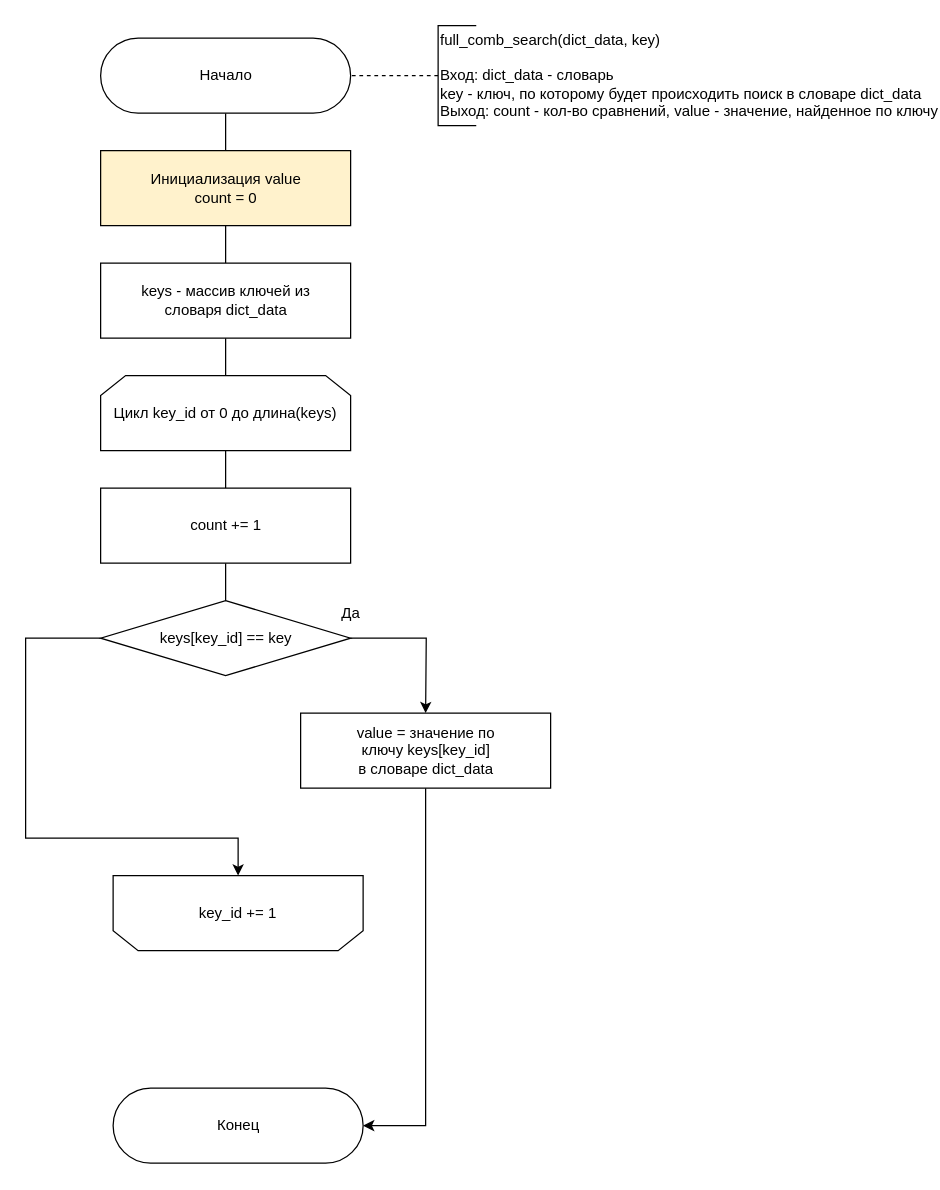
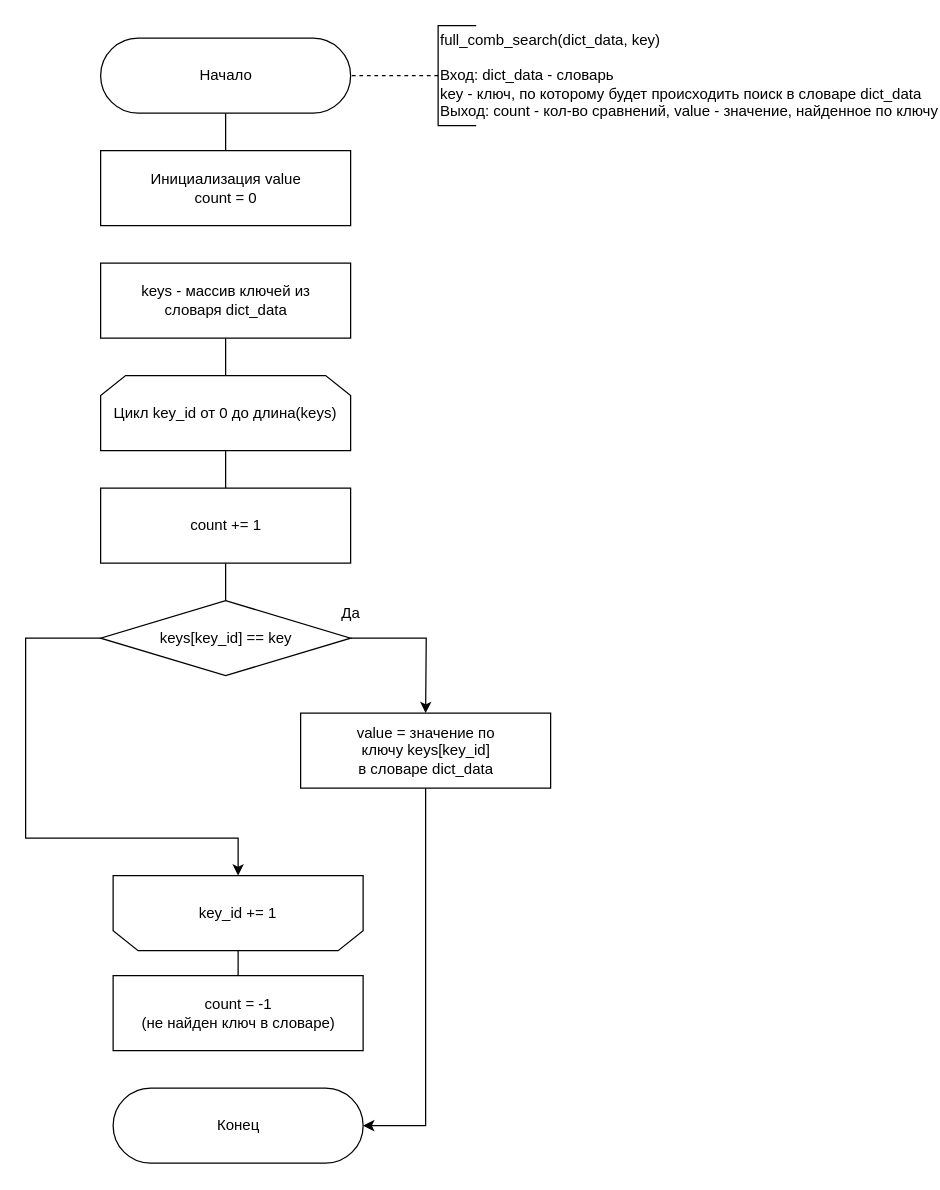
(226, 188) -> (226, 188)
(226, 244) -> none
none -> (238, 963)
none -> (238, 1013)
